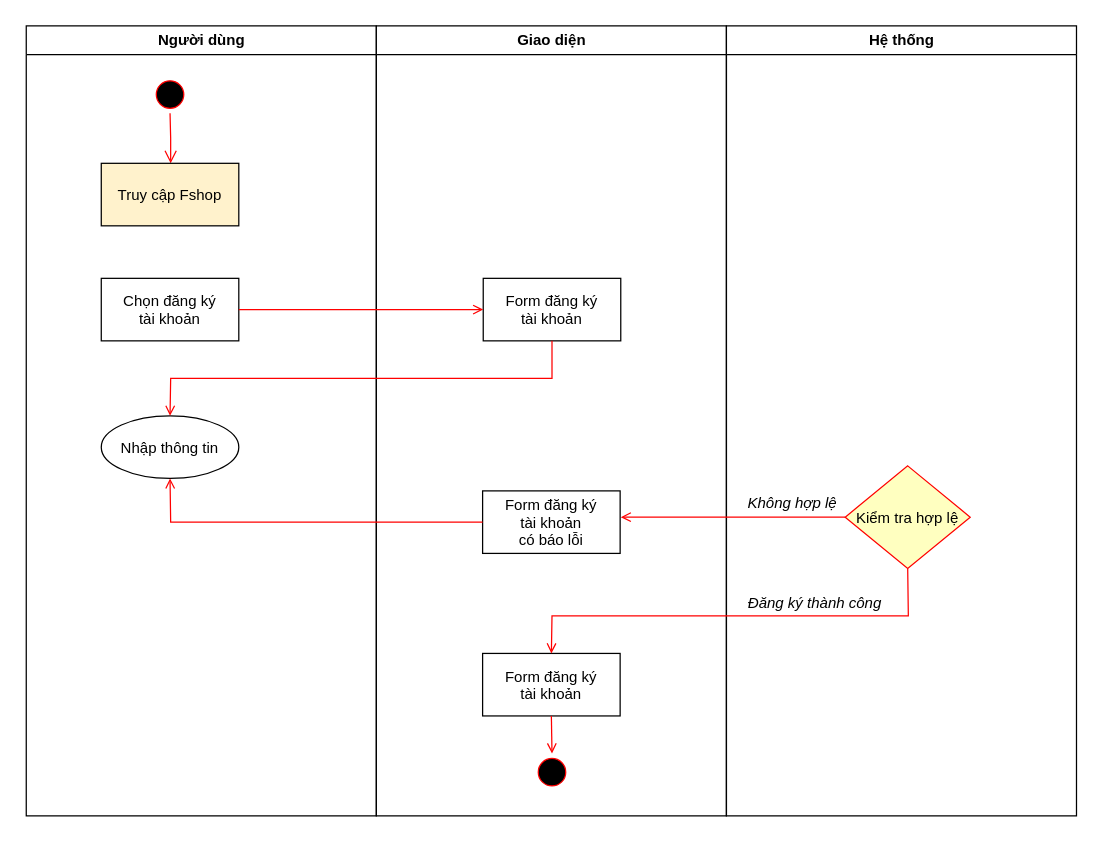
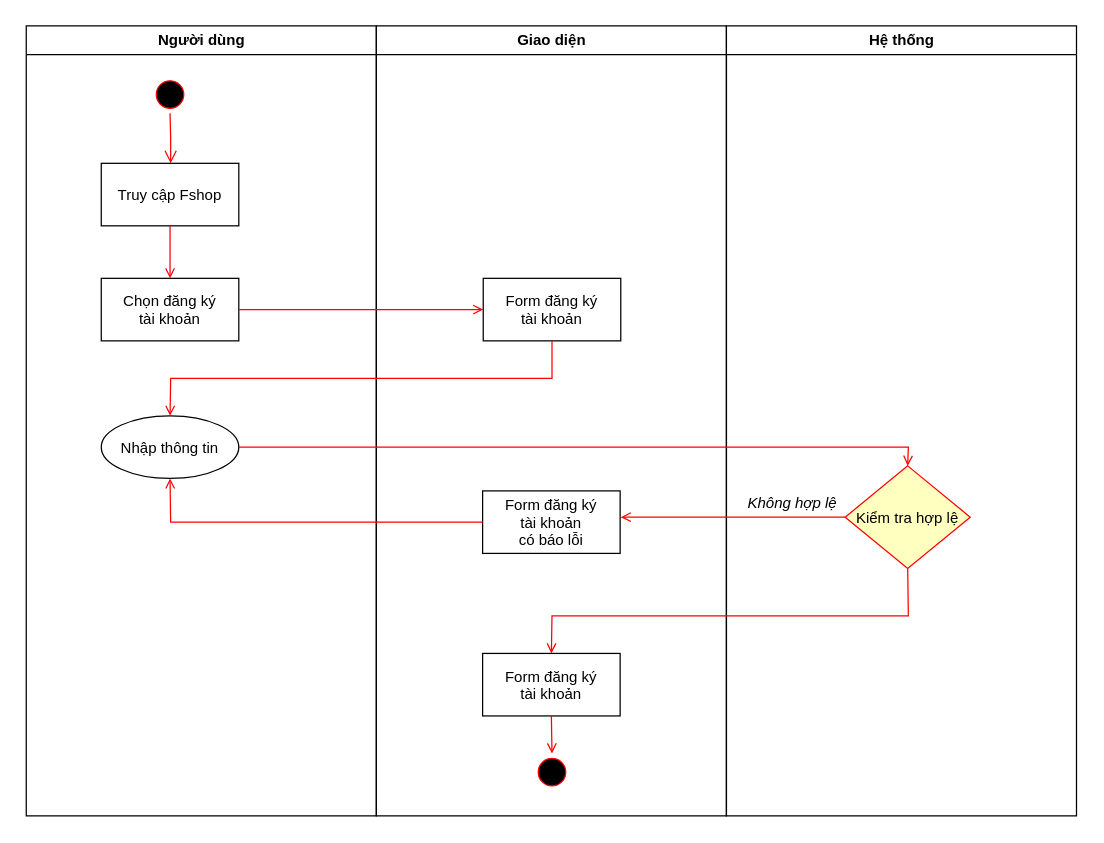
(170, 194) -> (170, 194)
none -> (170, 250)
none -> (581, 447)
(814, 603) -> none
